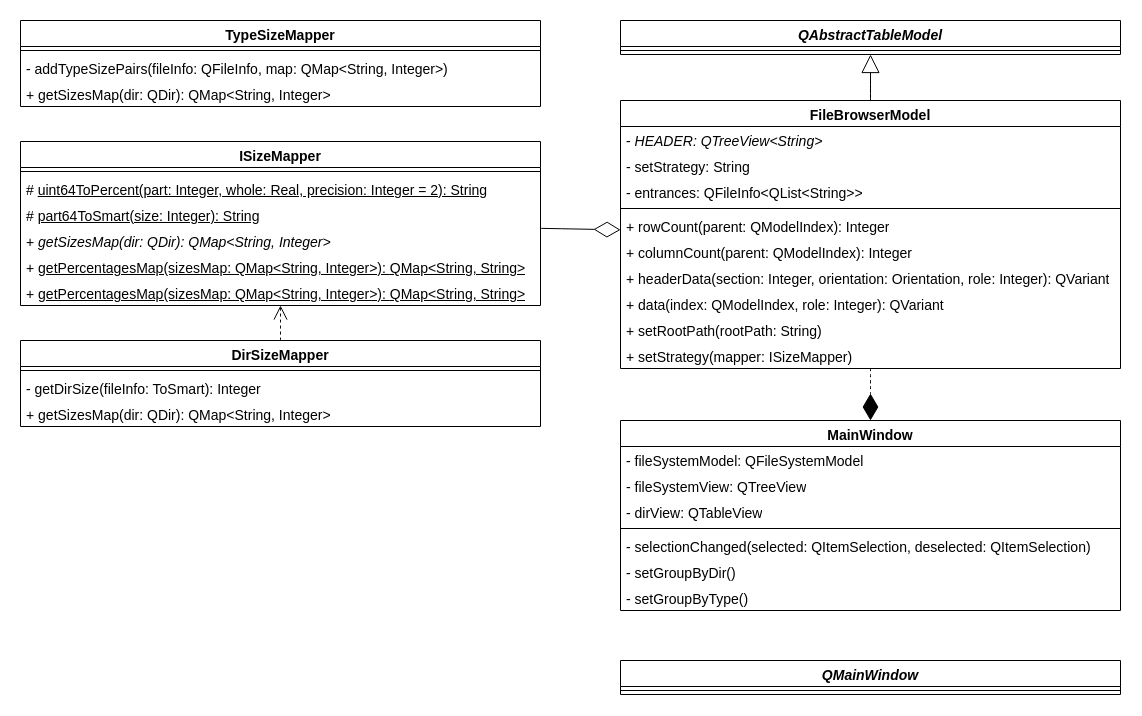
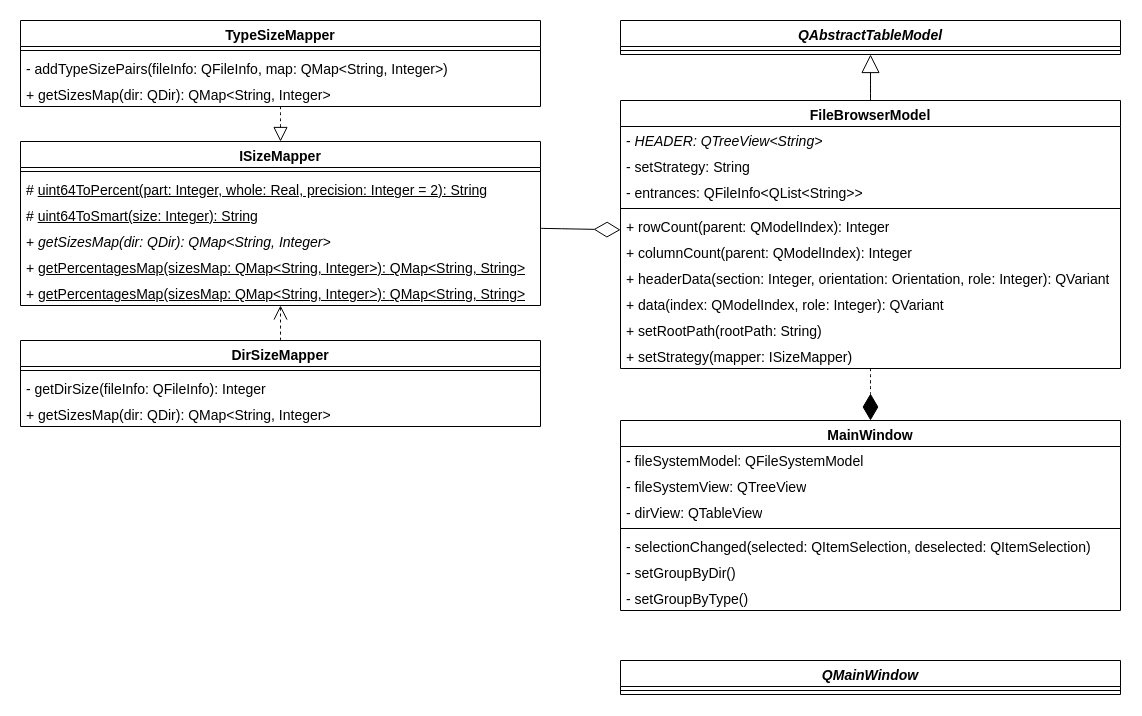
none -> (281, 118)
(145, 216) -> (143, 216)
(147, 389) -> (150, 389)
